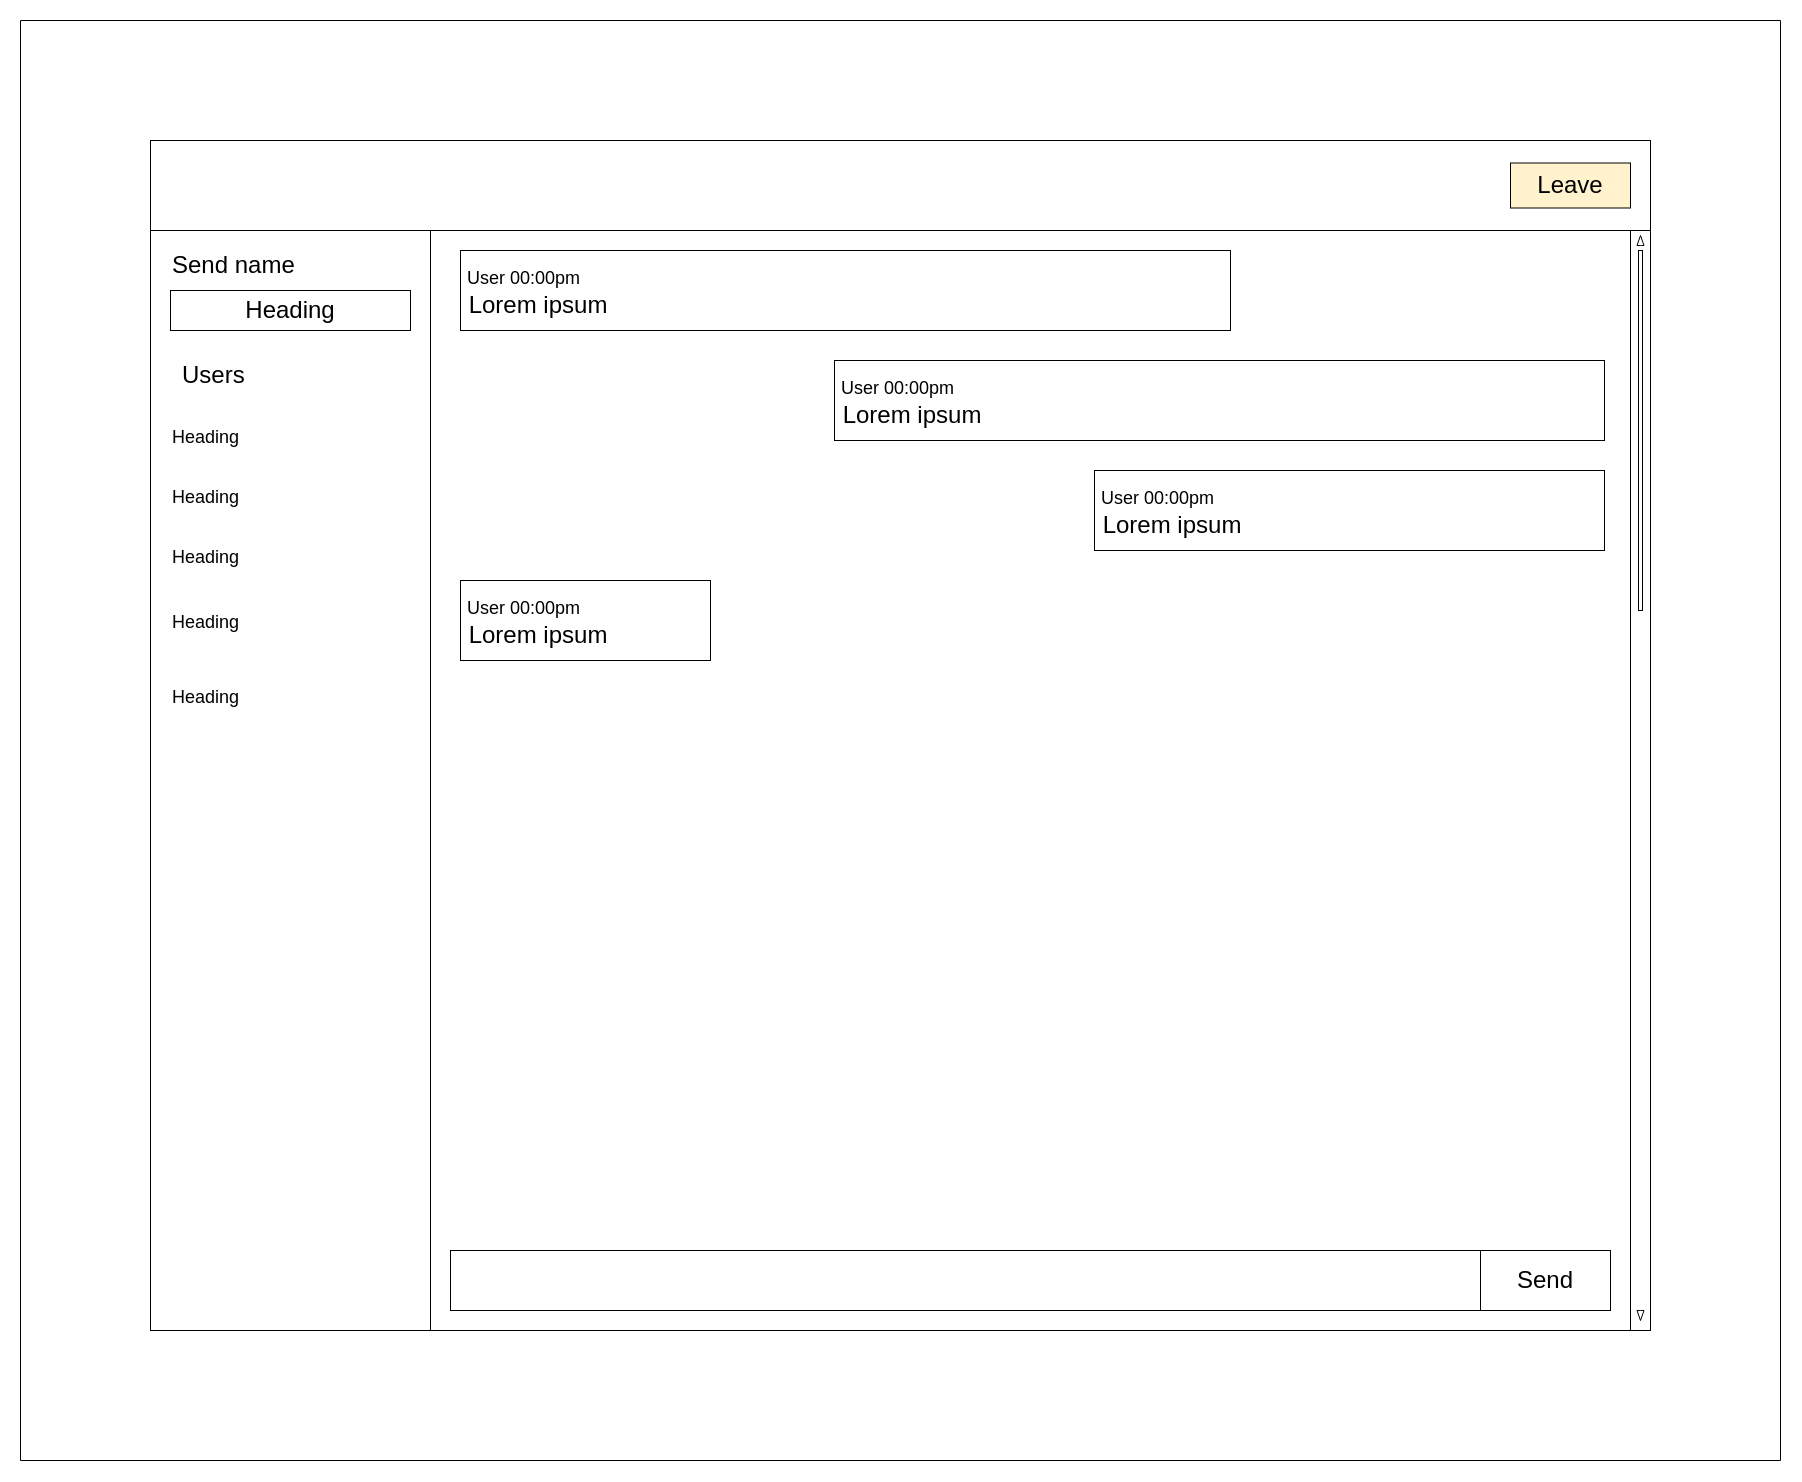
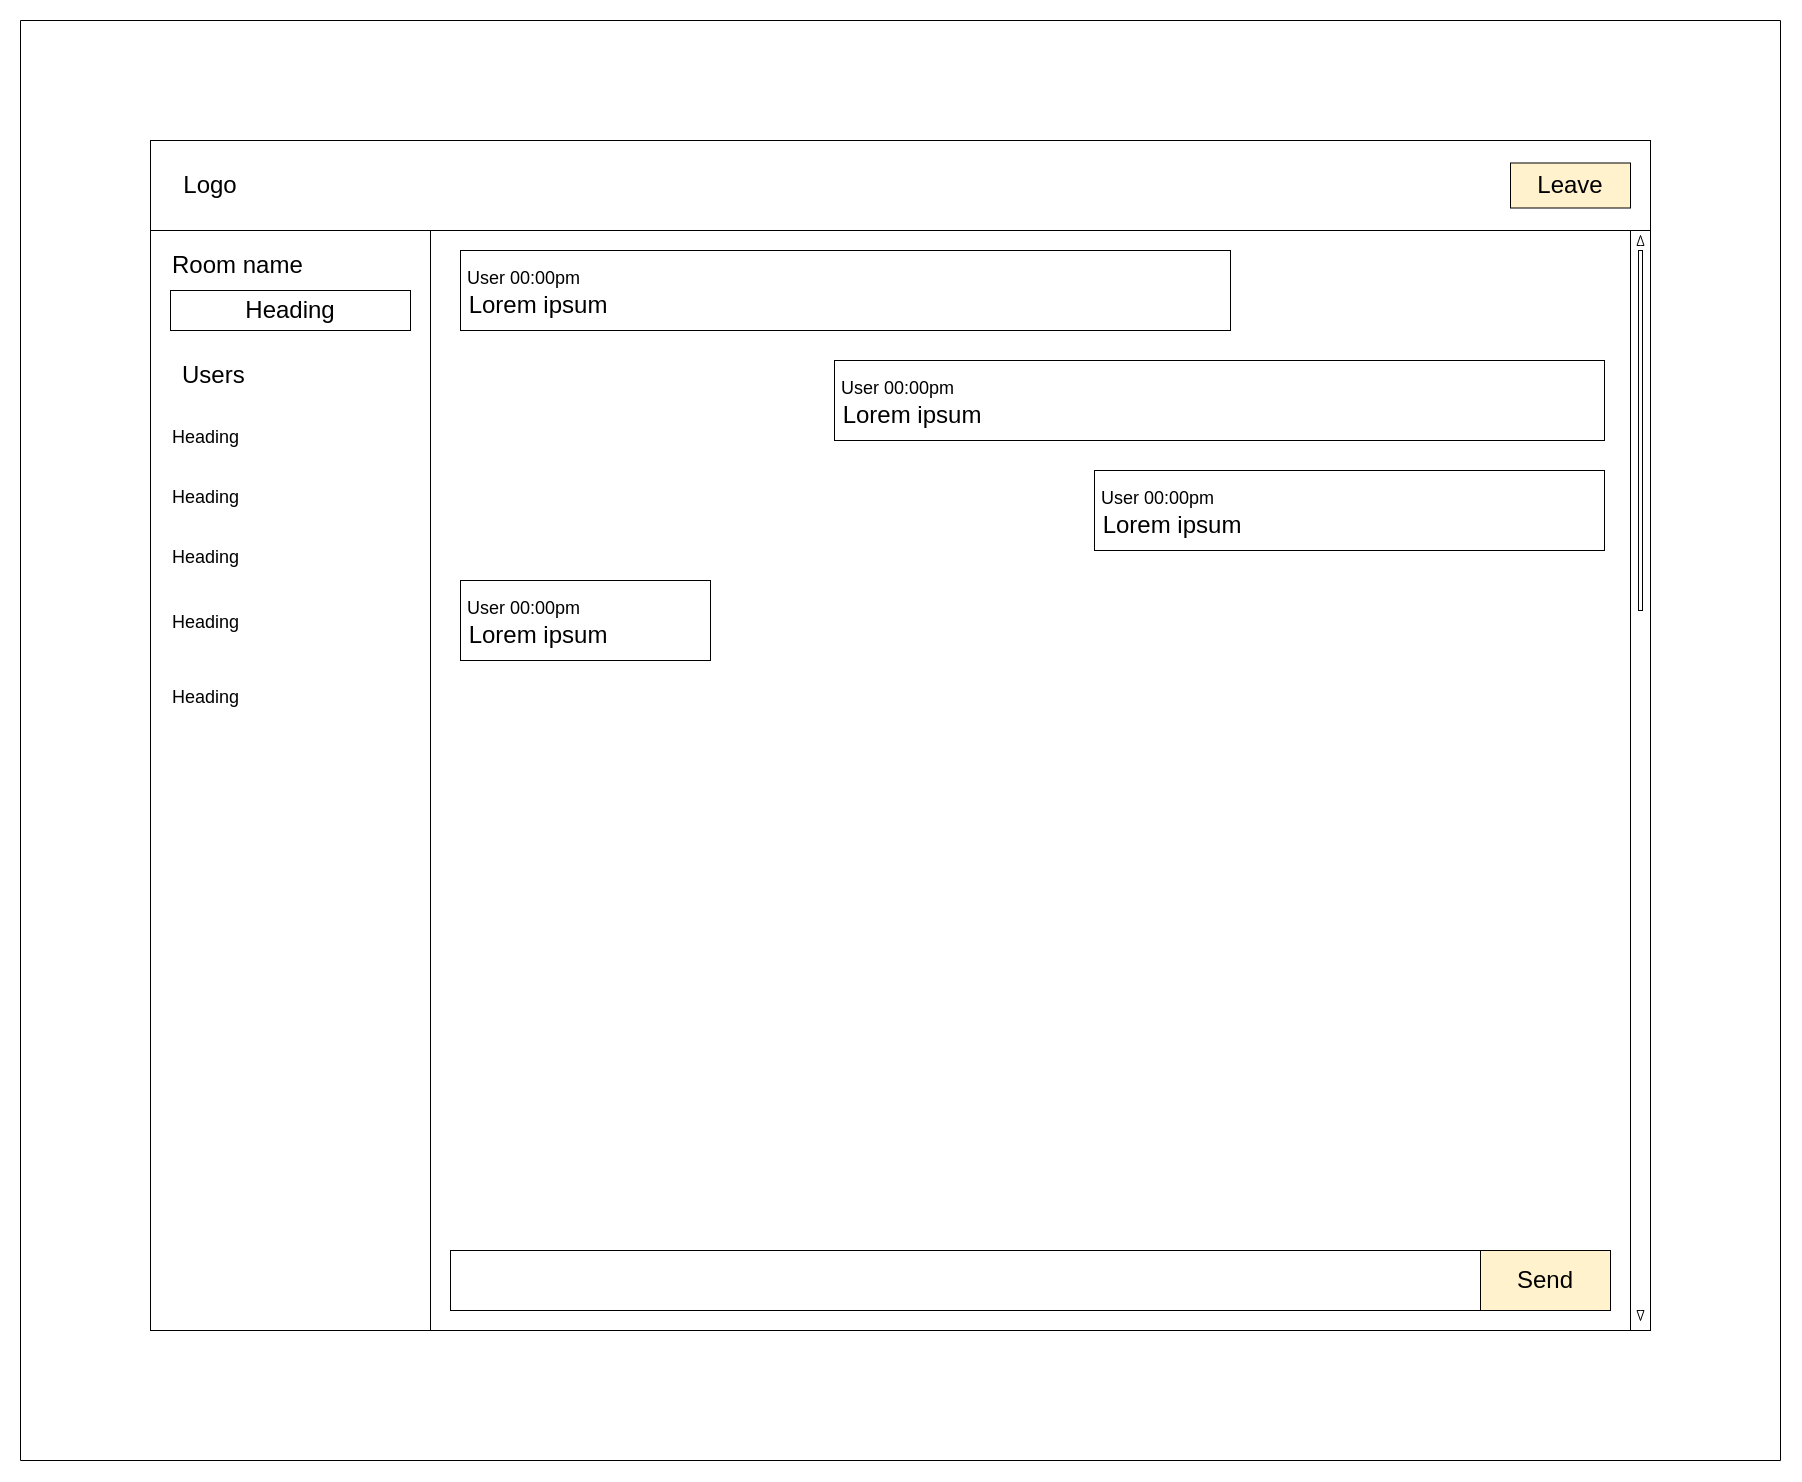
none -> (211, 186)
(230, 266) -> (230, 266)
(1546, 1281) -> (1546, 1281)
